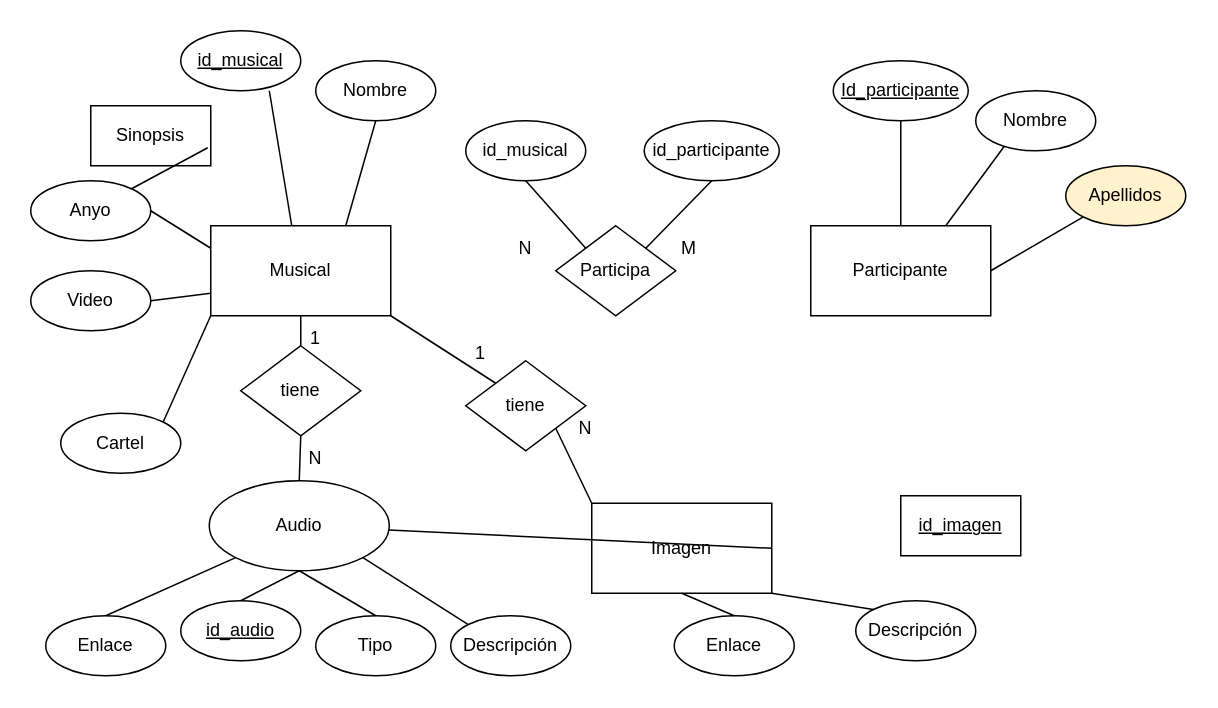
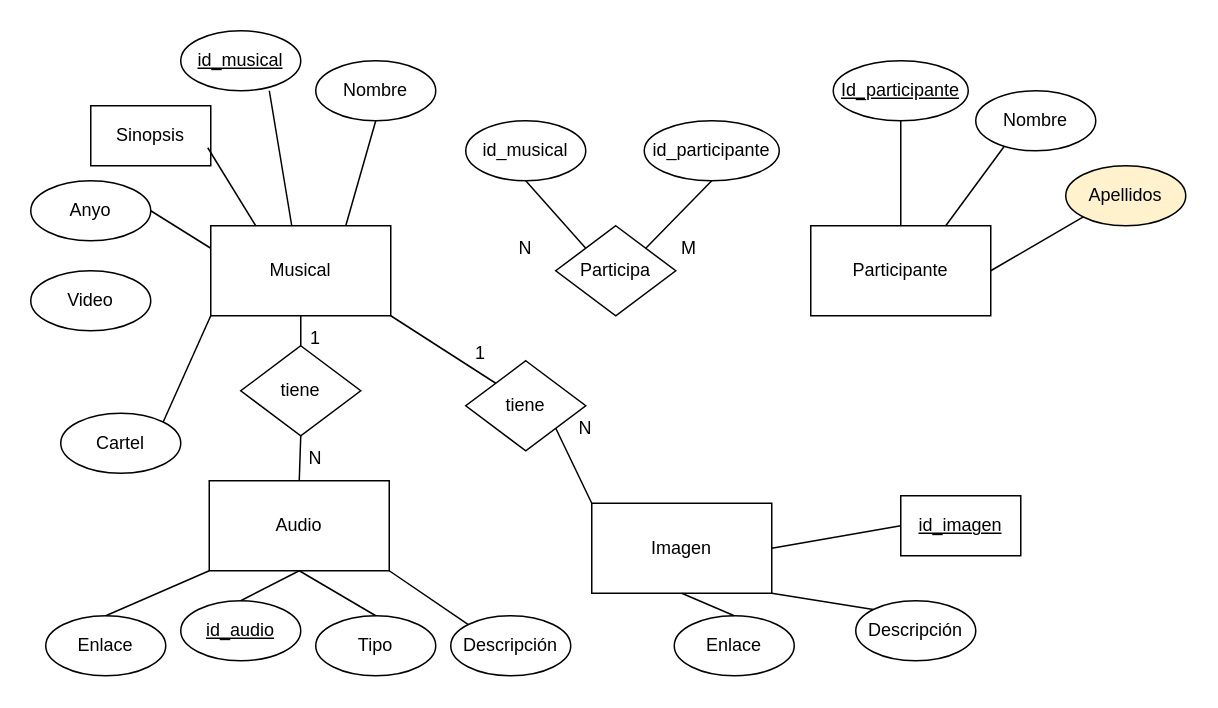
(170, 168) -> (231, 186)
(181, 297) -> none
(299, 526) -> (299, 526)
(581, 539) -> (836, 537)
